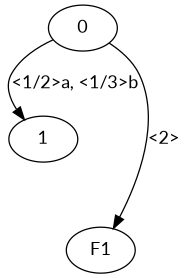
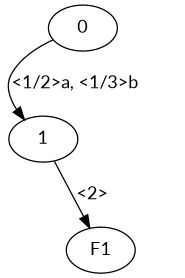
(148, 126) -> (69, 189)
